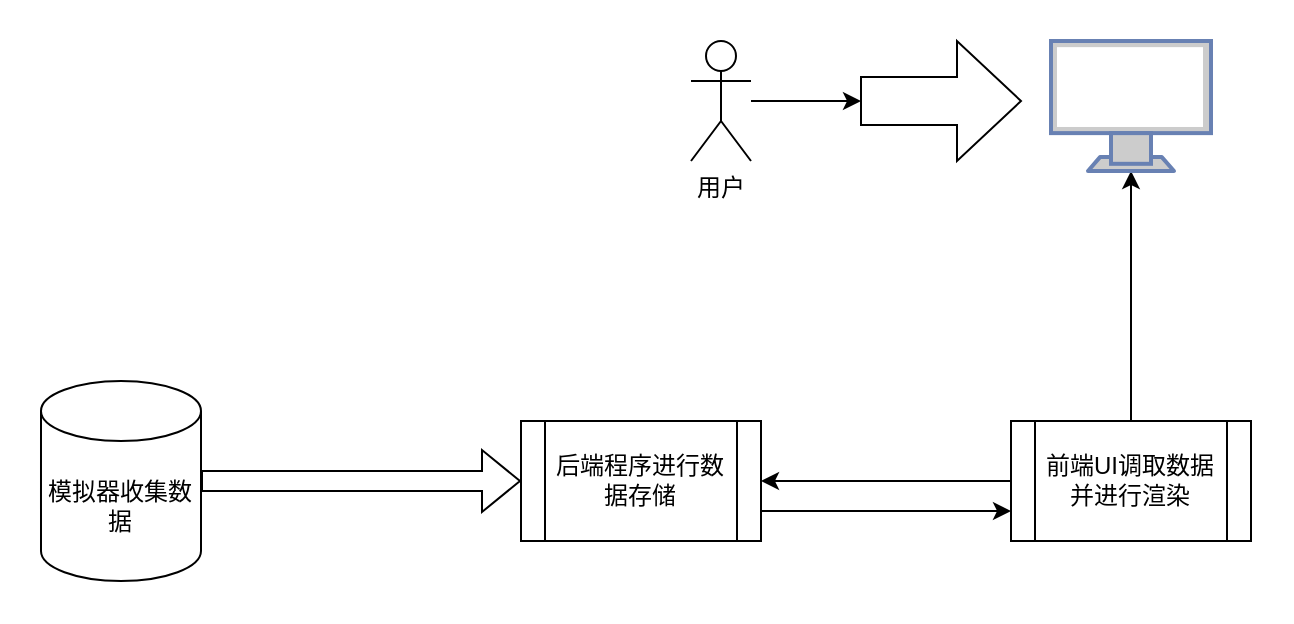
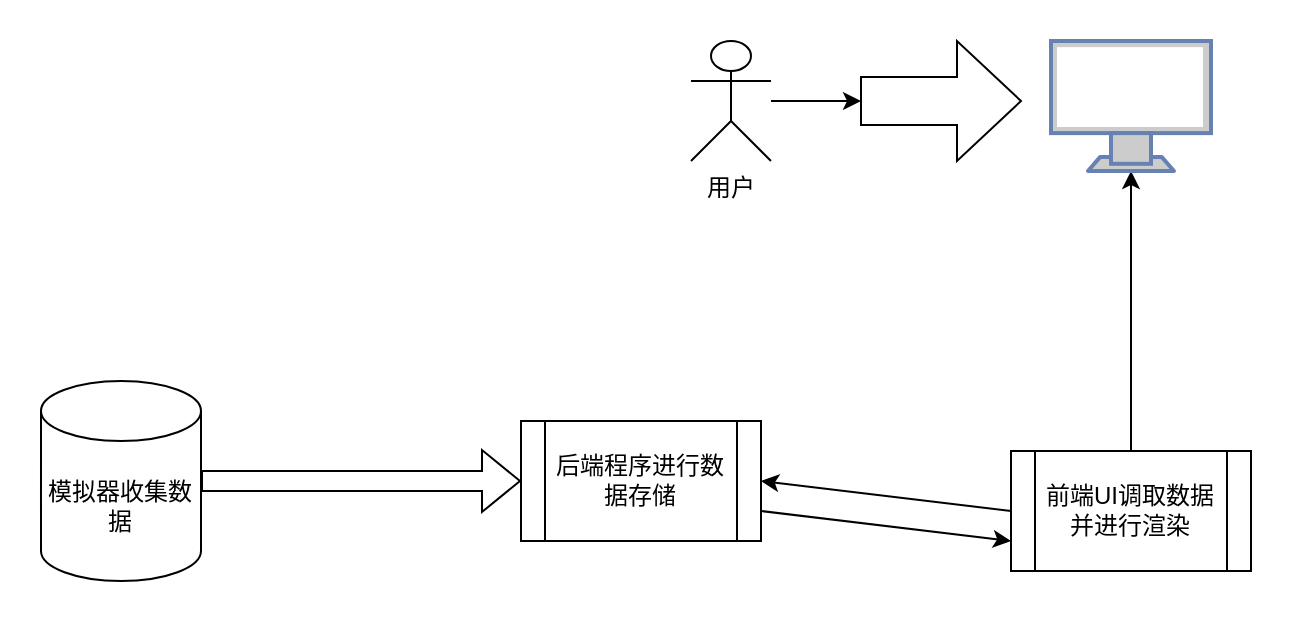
(721, 101) -> (731, 101)
(1131, 481) -> (1131, 511)
